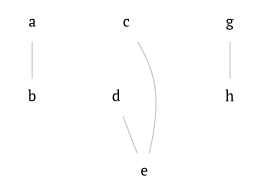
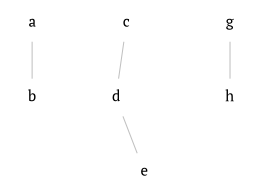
(156, 96) -> (121, 60)
